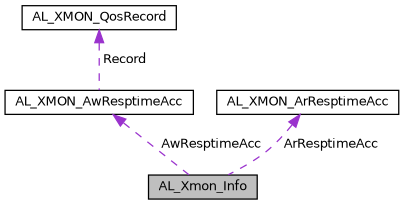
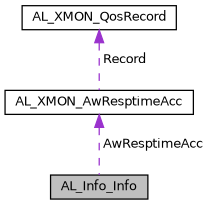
(308, 102) -> none
(203, 187) -> (99, 187)
